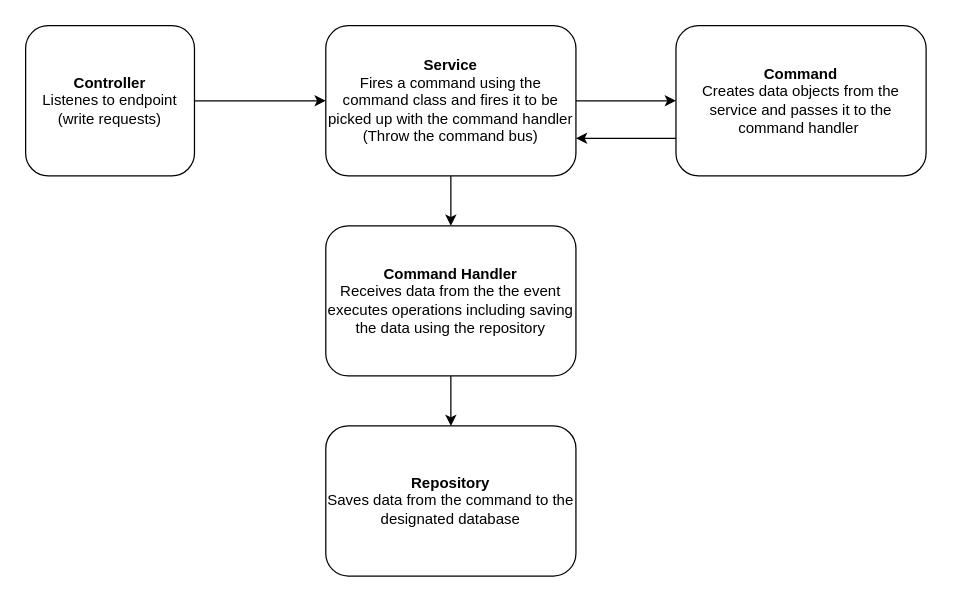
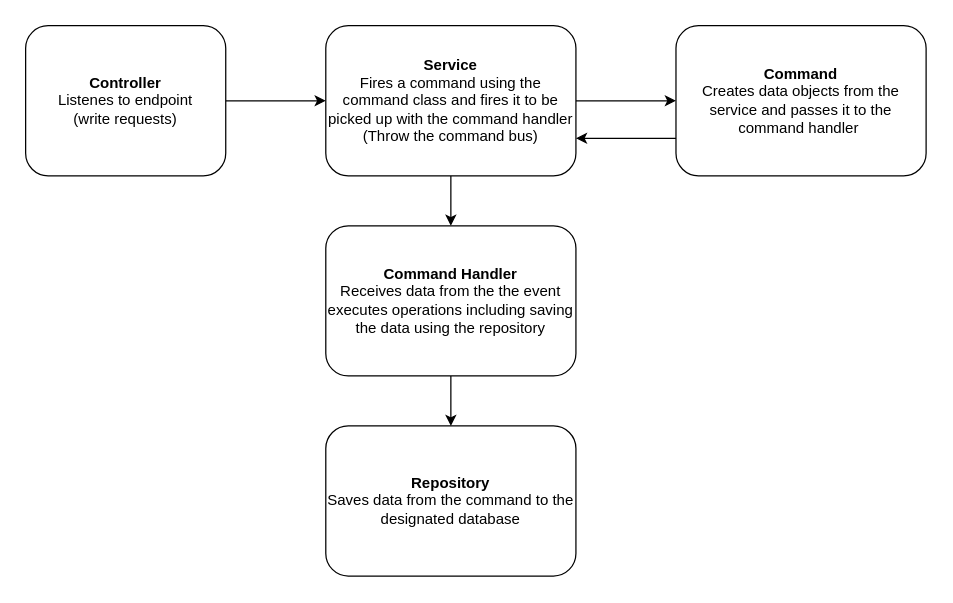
(110, 101) -> (126, 101)
